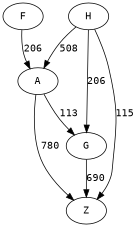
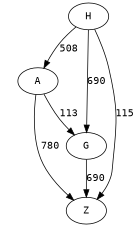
(23, 16) -> none
(96, 81) -> (96, 81)
